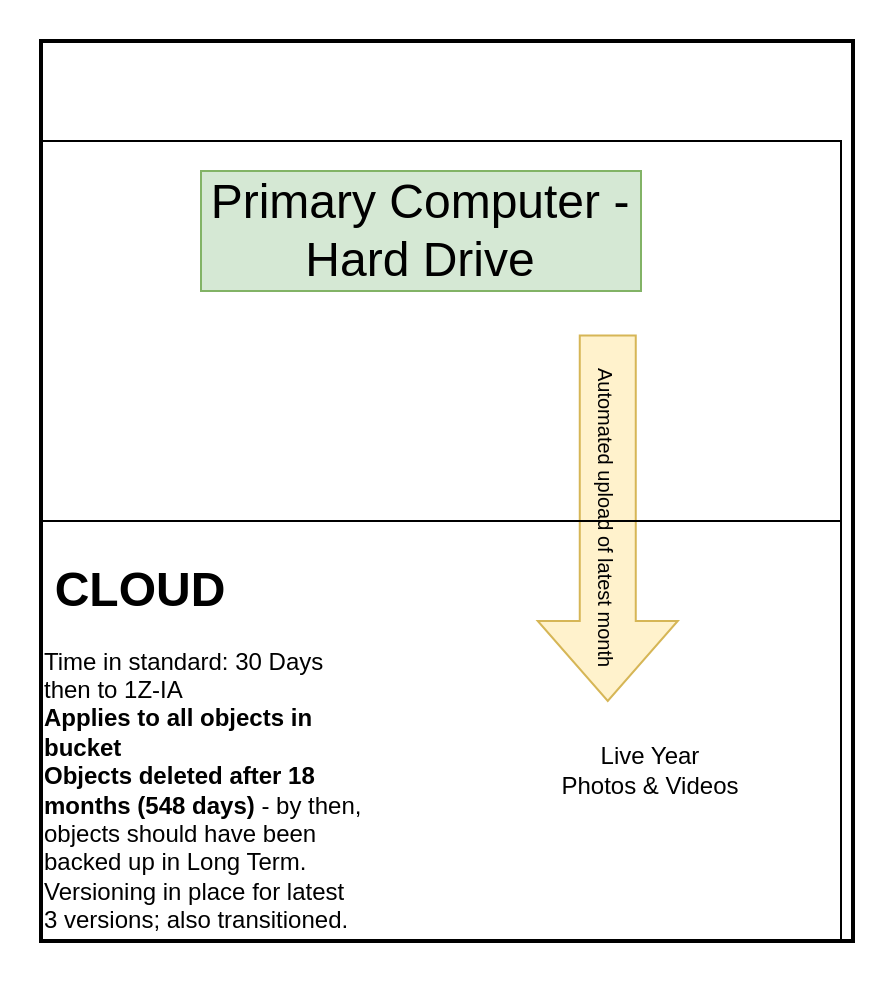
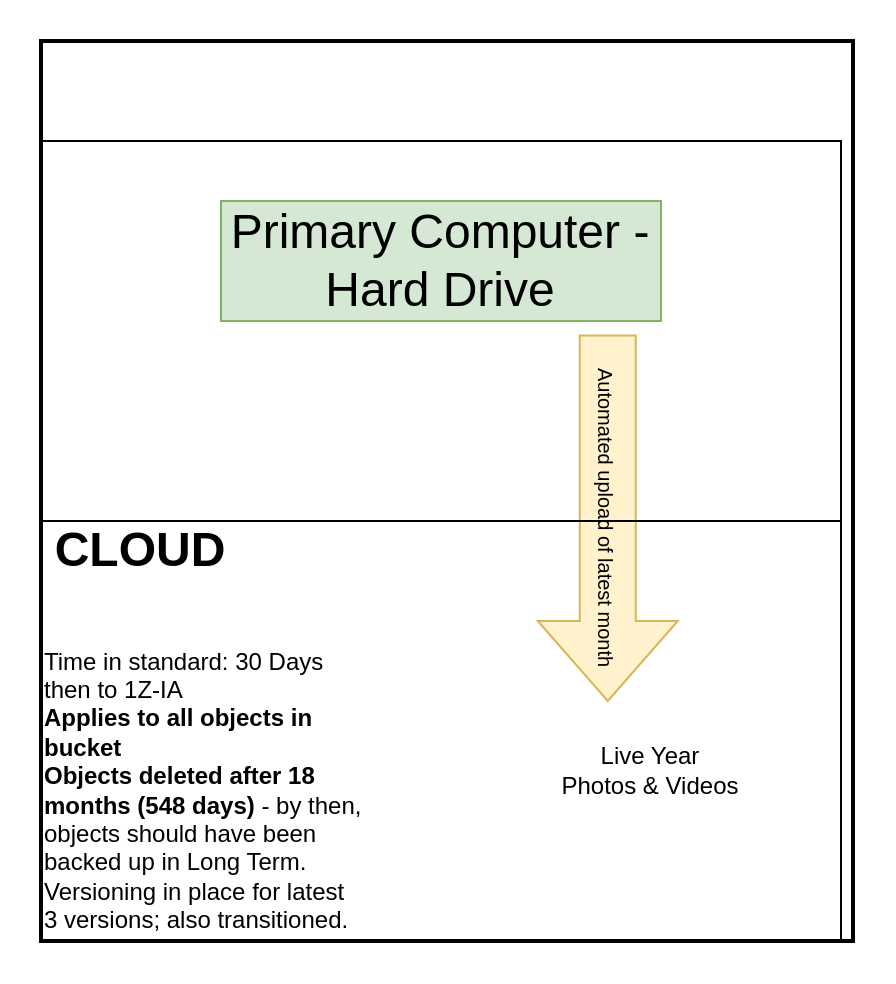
(421, 231) -> (441, 261)
(141, 591) -> (141, 551)
